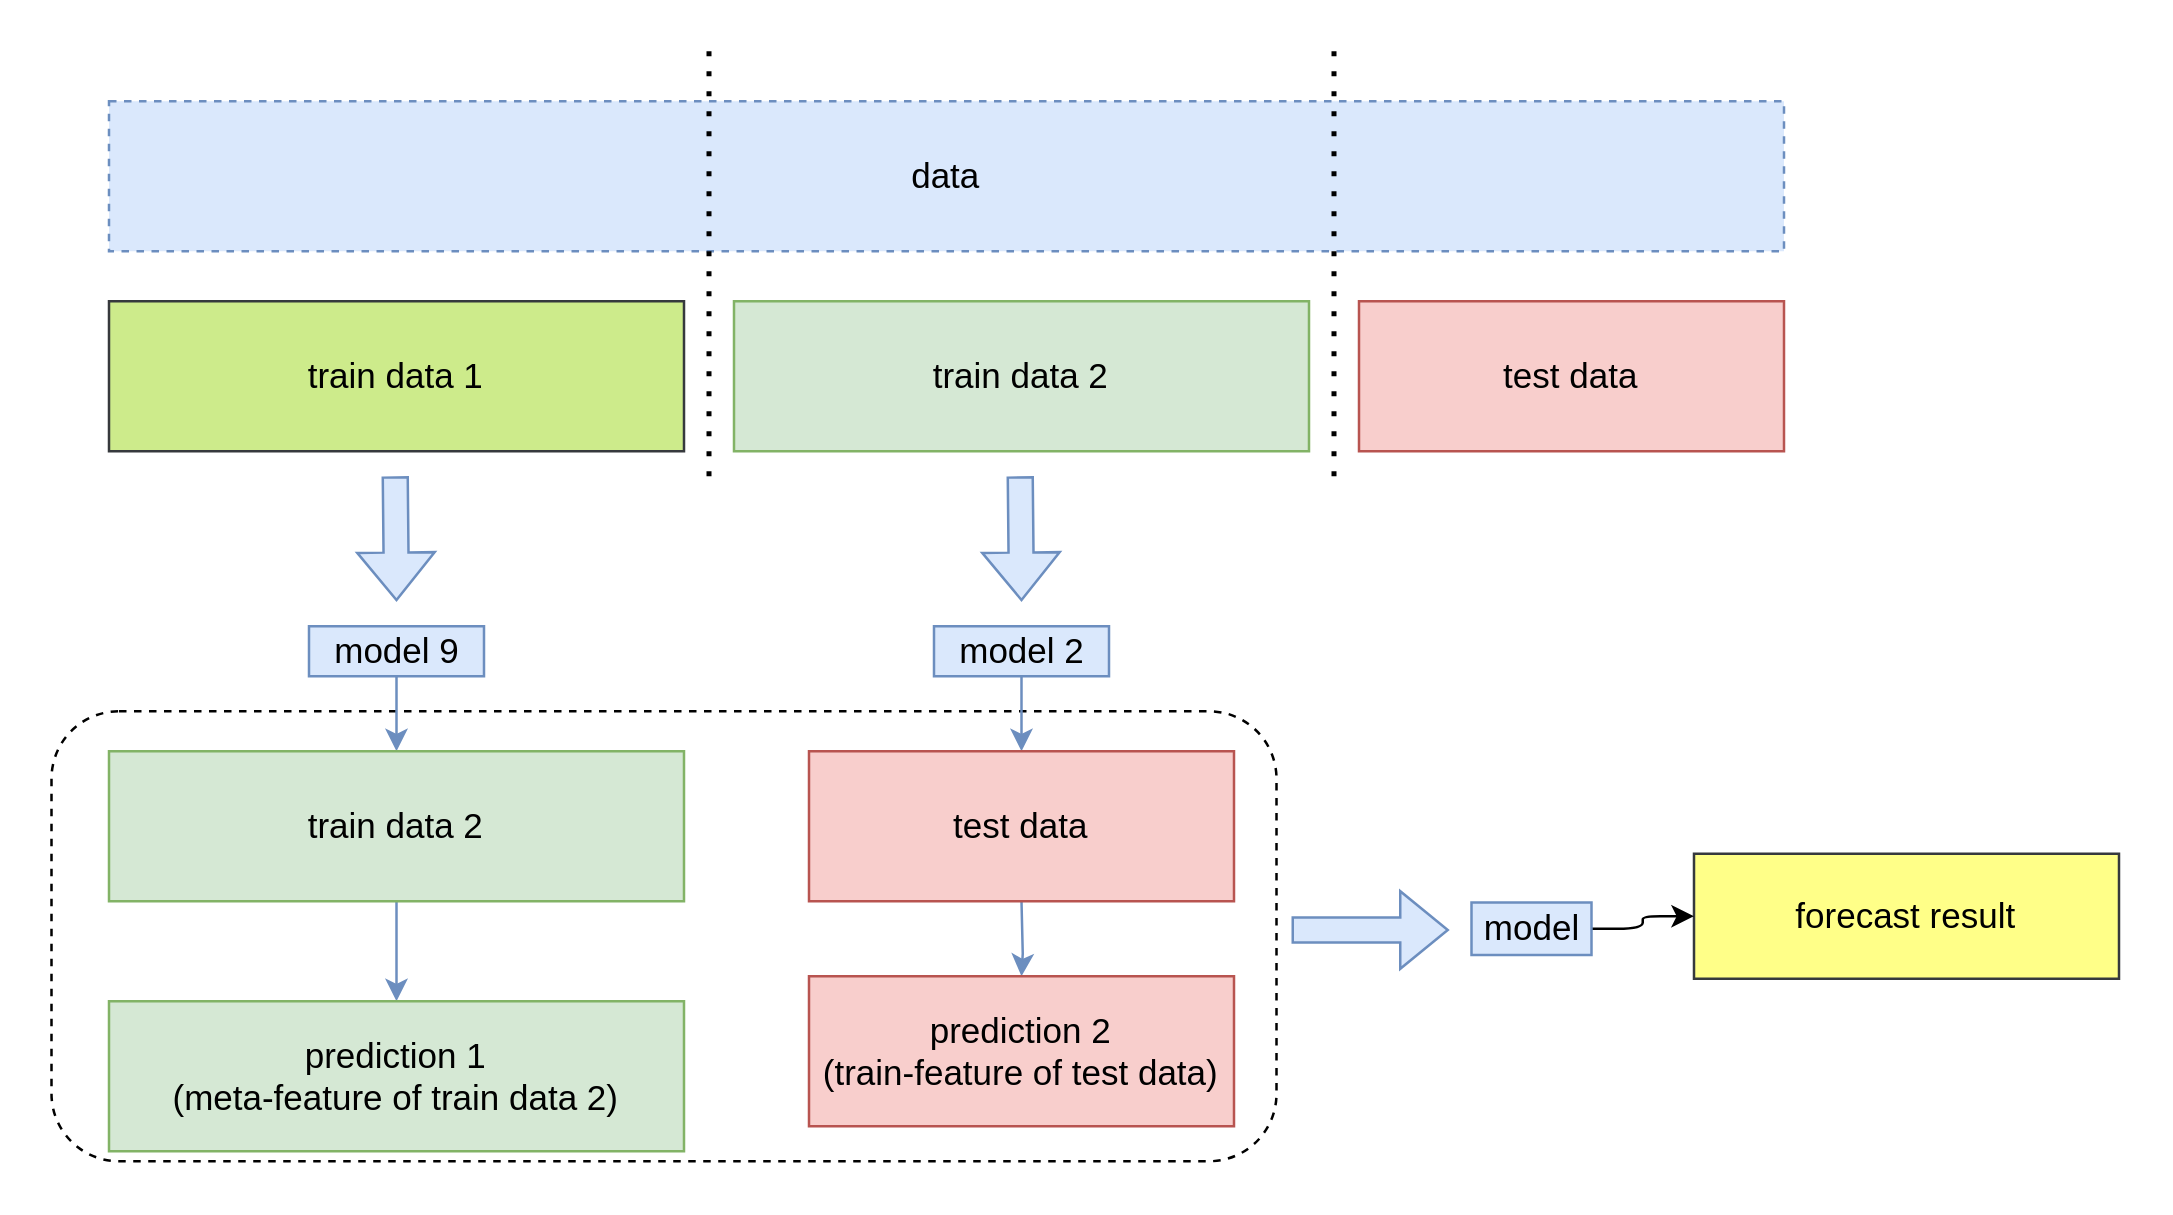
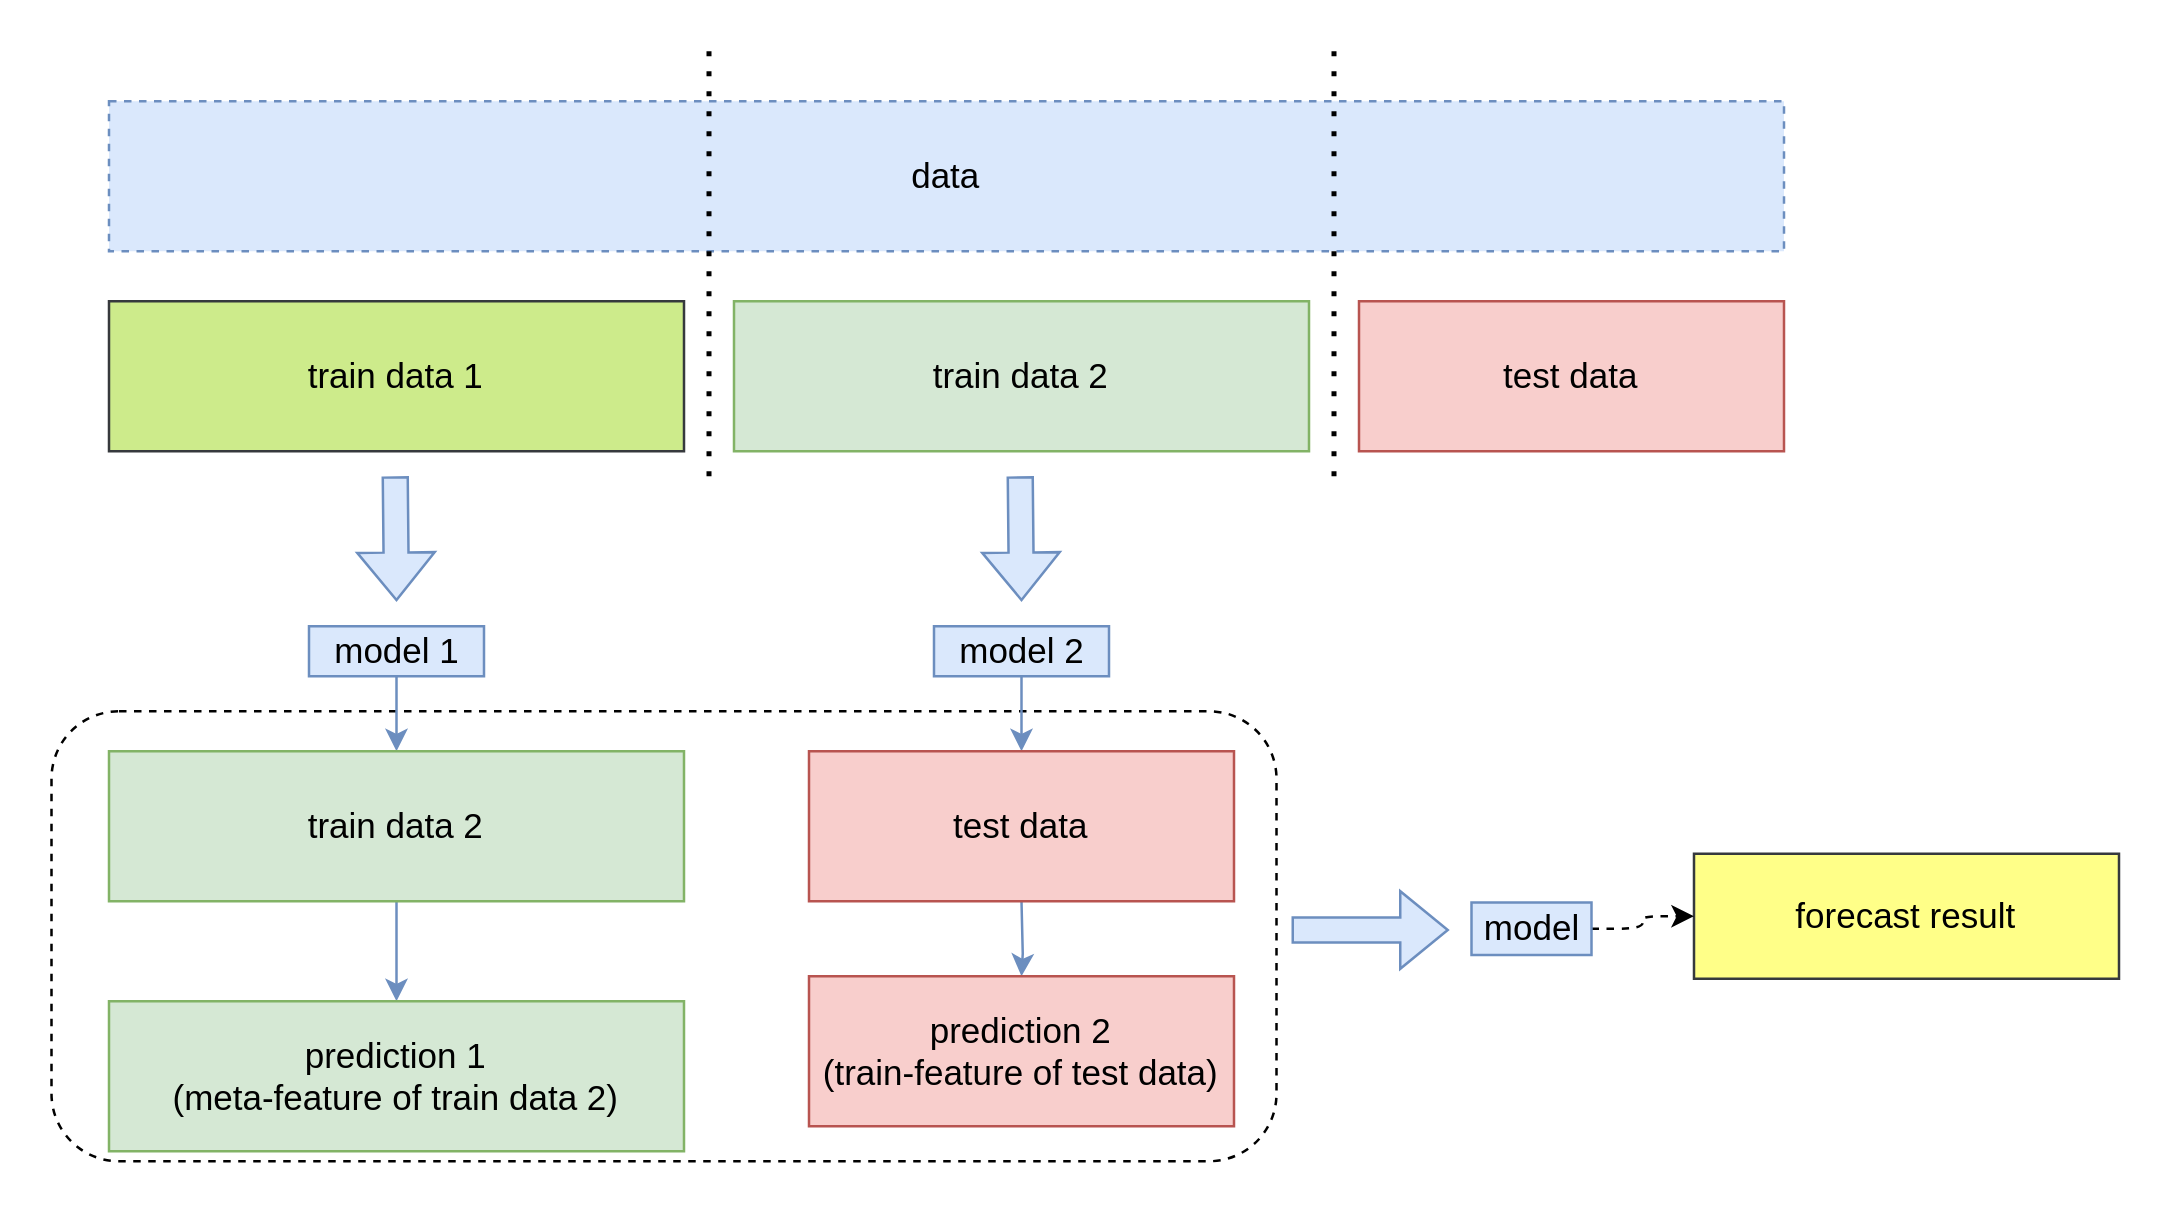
(398, 651) -> (398, 651)
(1637, 927) -> (1637, 927)
